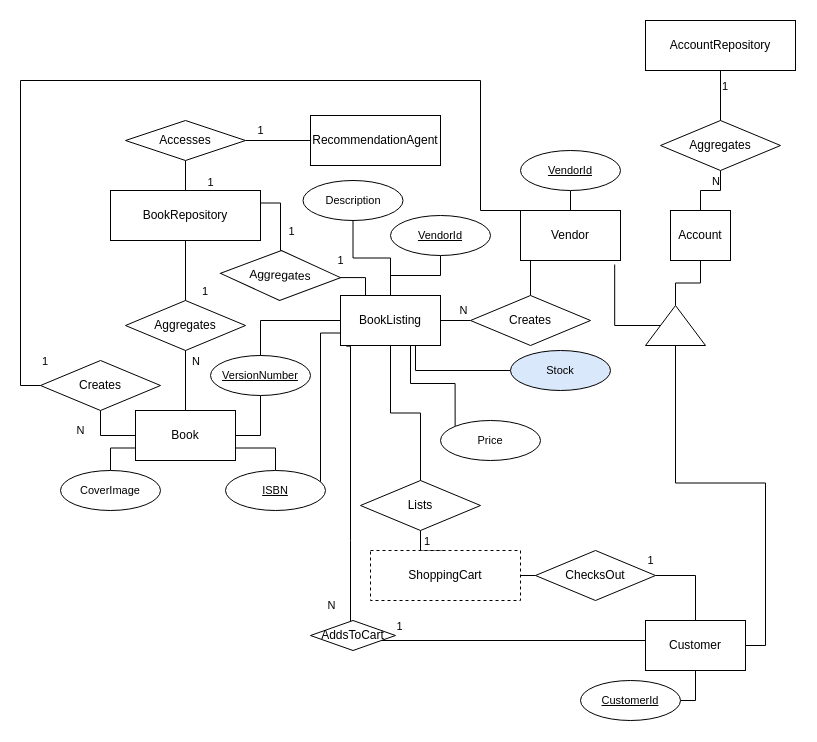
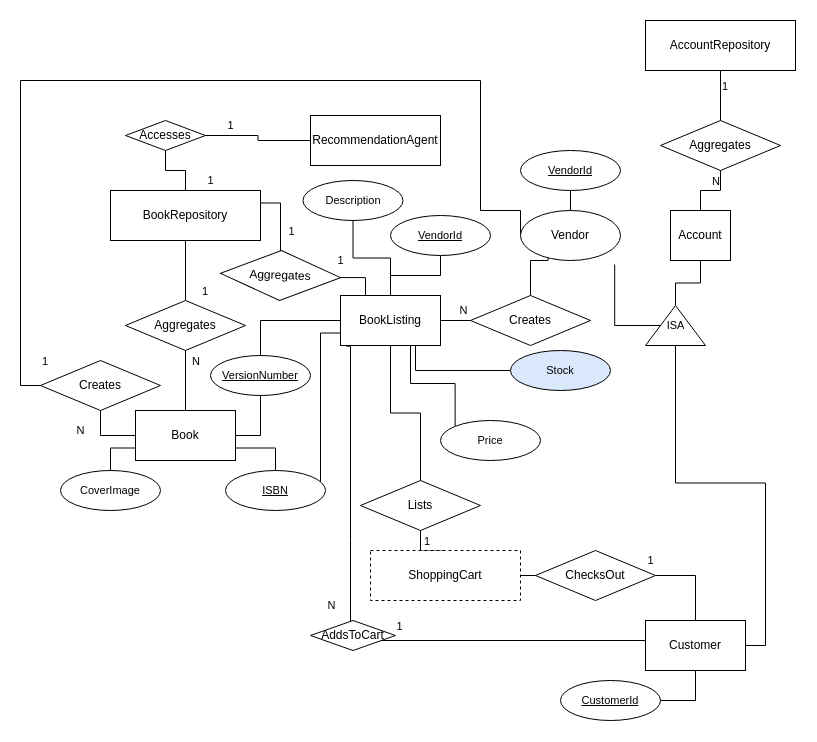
(186, 141) -> (166, 136)
(571, 236) -> (571, 236)
none -> (676, 326)
(631, 701) -> (611, 701)
